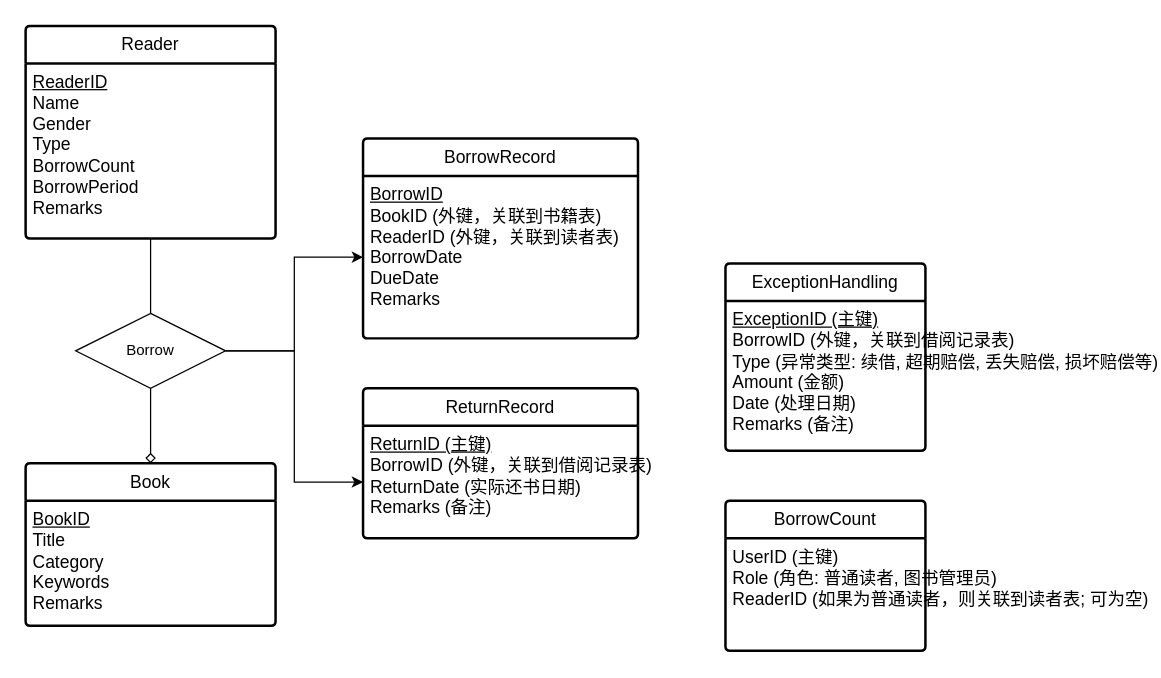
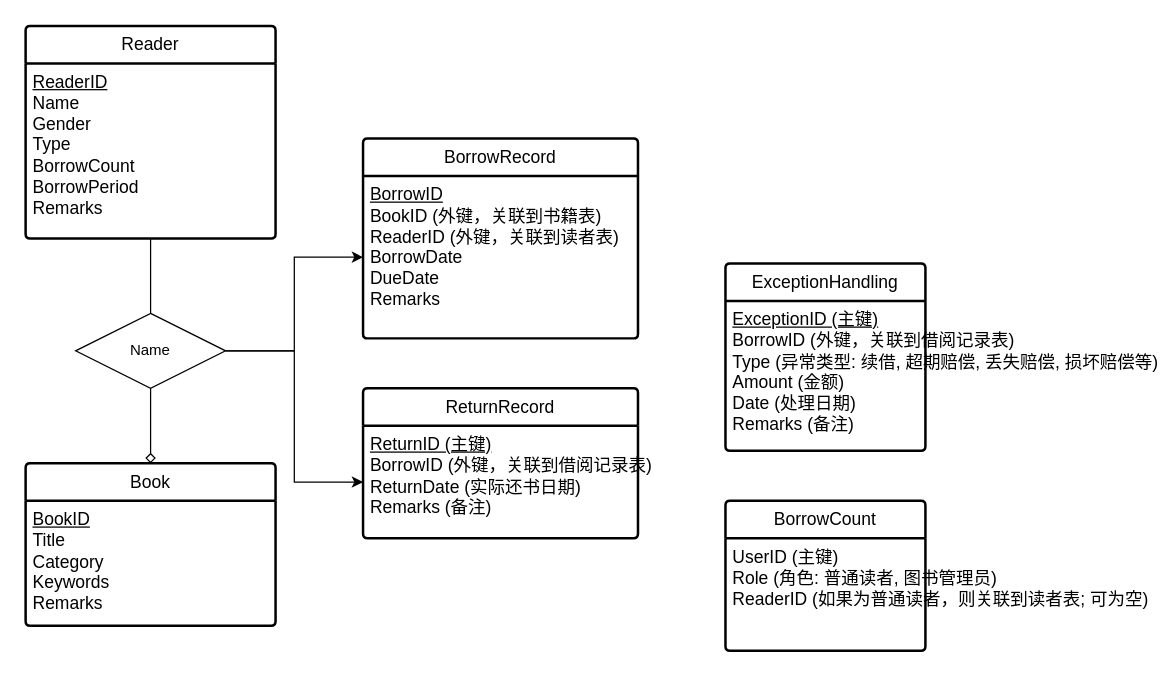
(151, 351) -> (151, 351)
